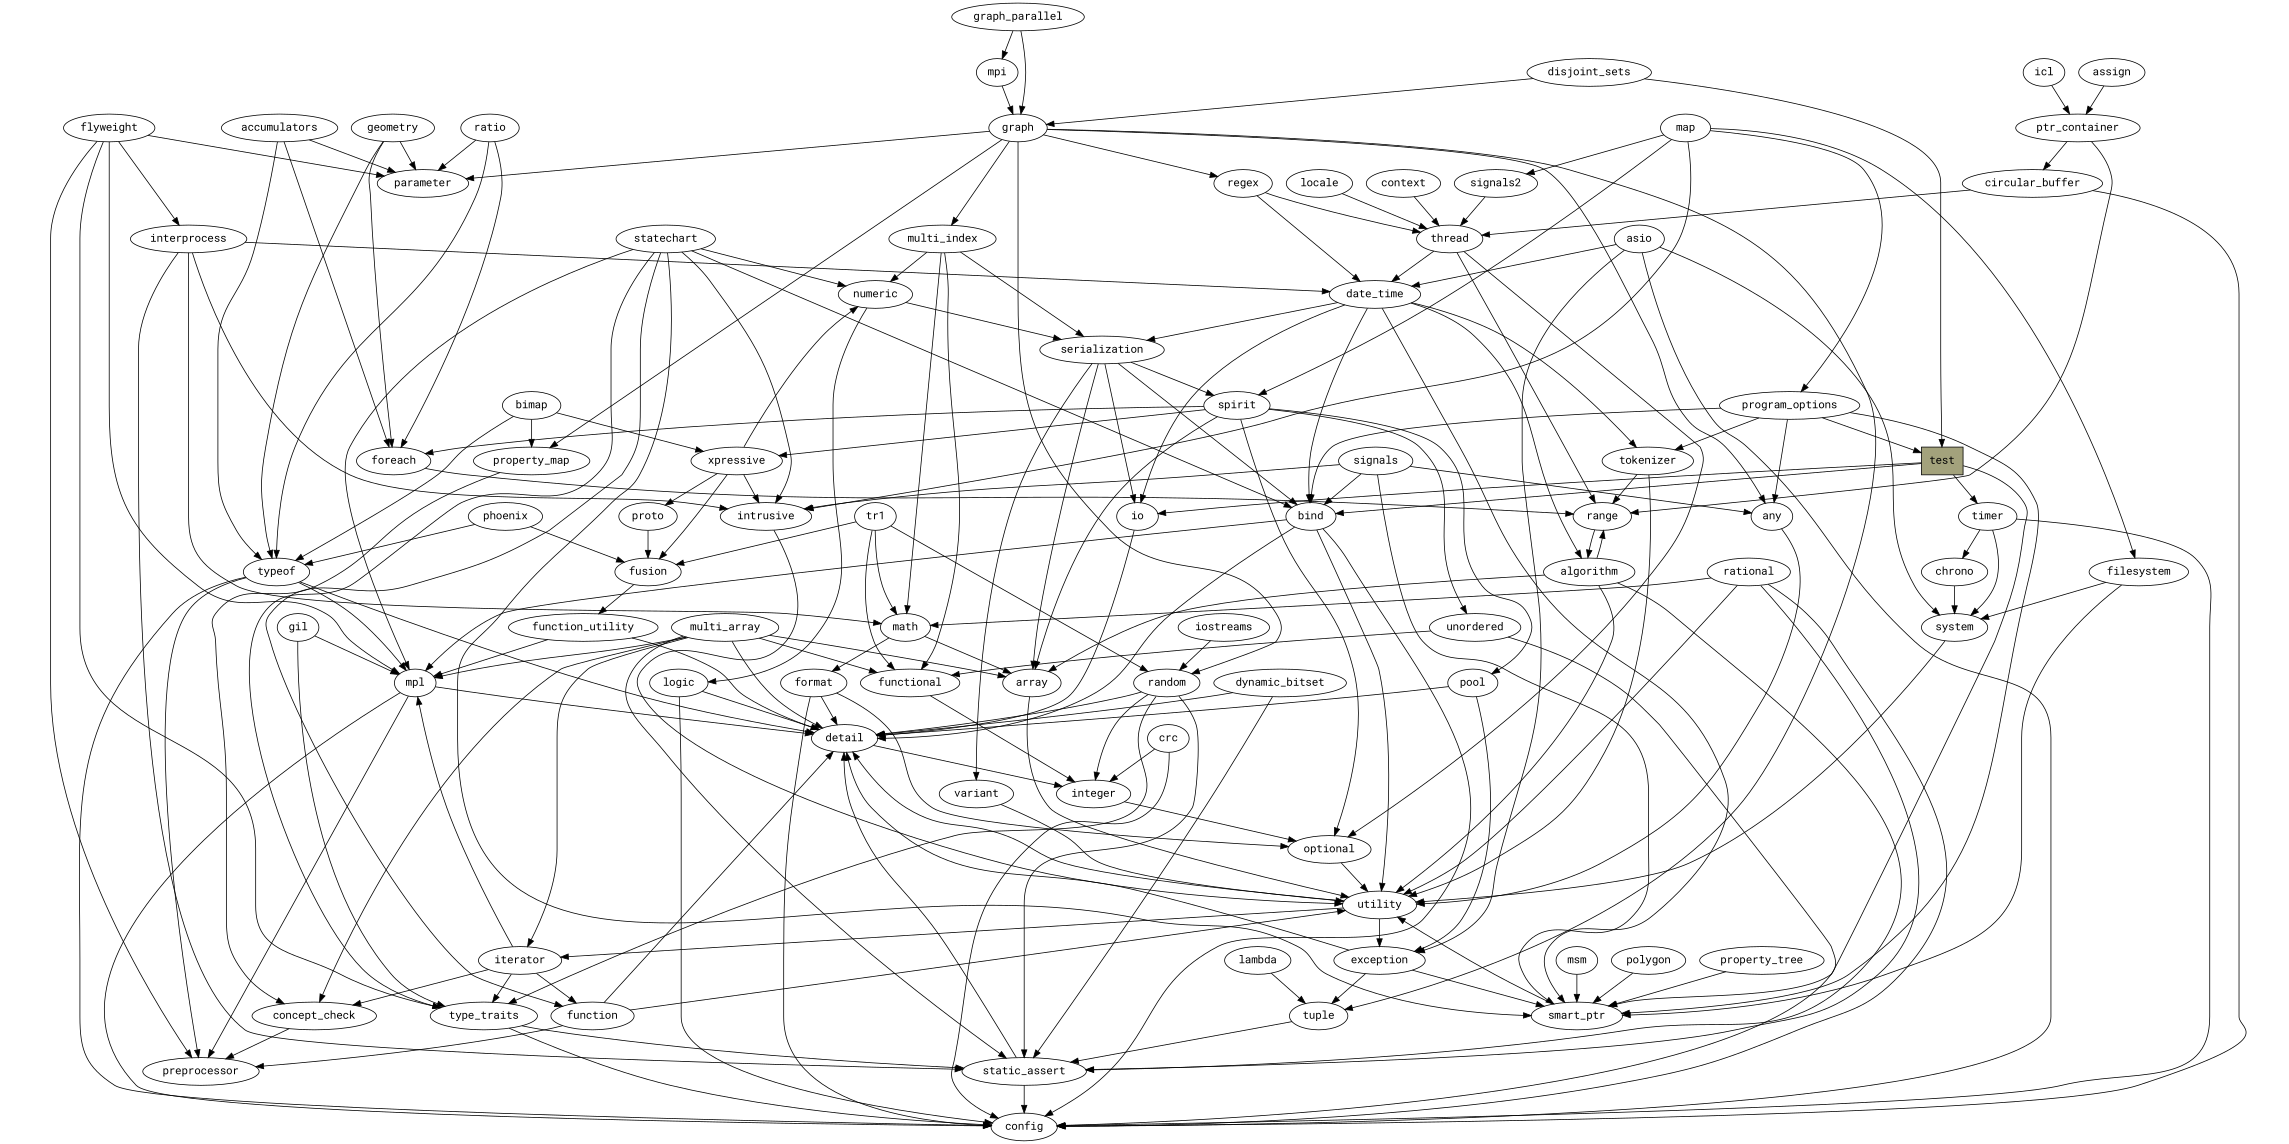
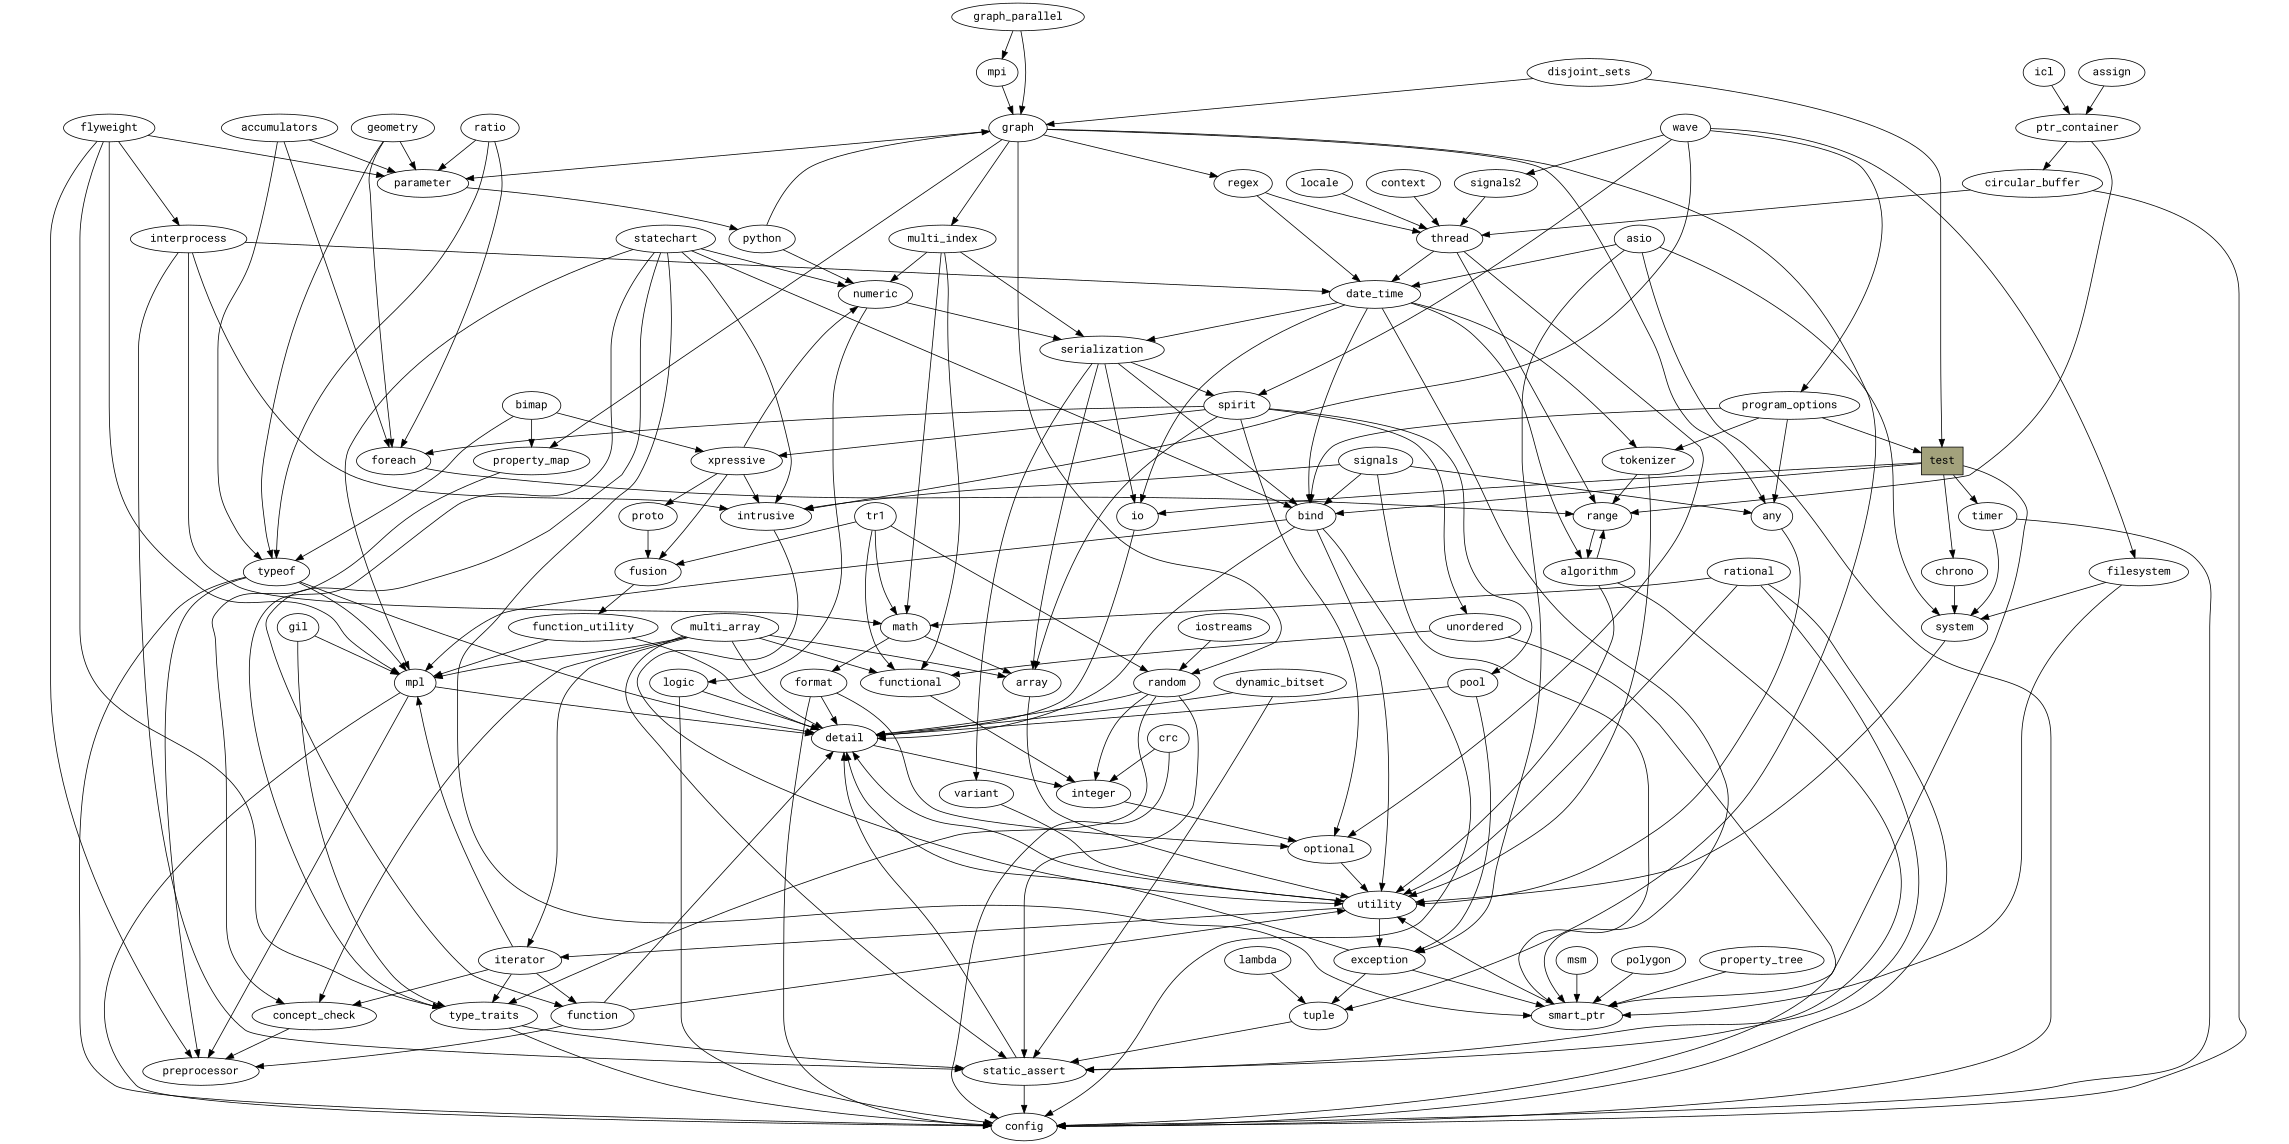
(1686, 128) -> (1686, 128)
none -> (762, 239)
(505, 516) -> none
(1973, 541) -> (1948, 513)
(1293, 594) -> none
(1991, 766) -> none
